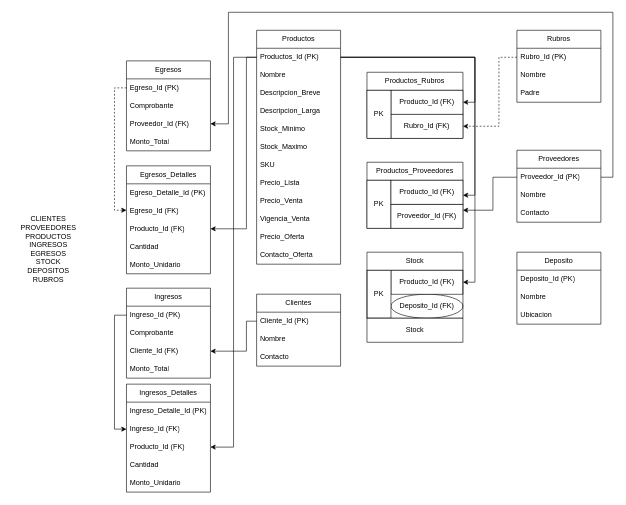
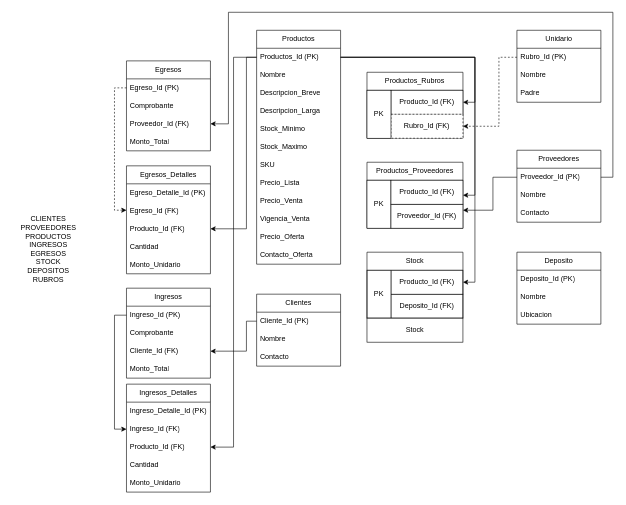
(559, 39) -> (559, 39)
(427, 126) -> (427, 126)
(427, 306) -> (427, 306)
